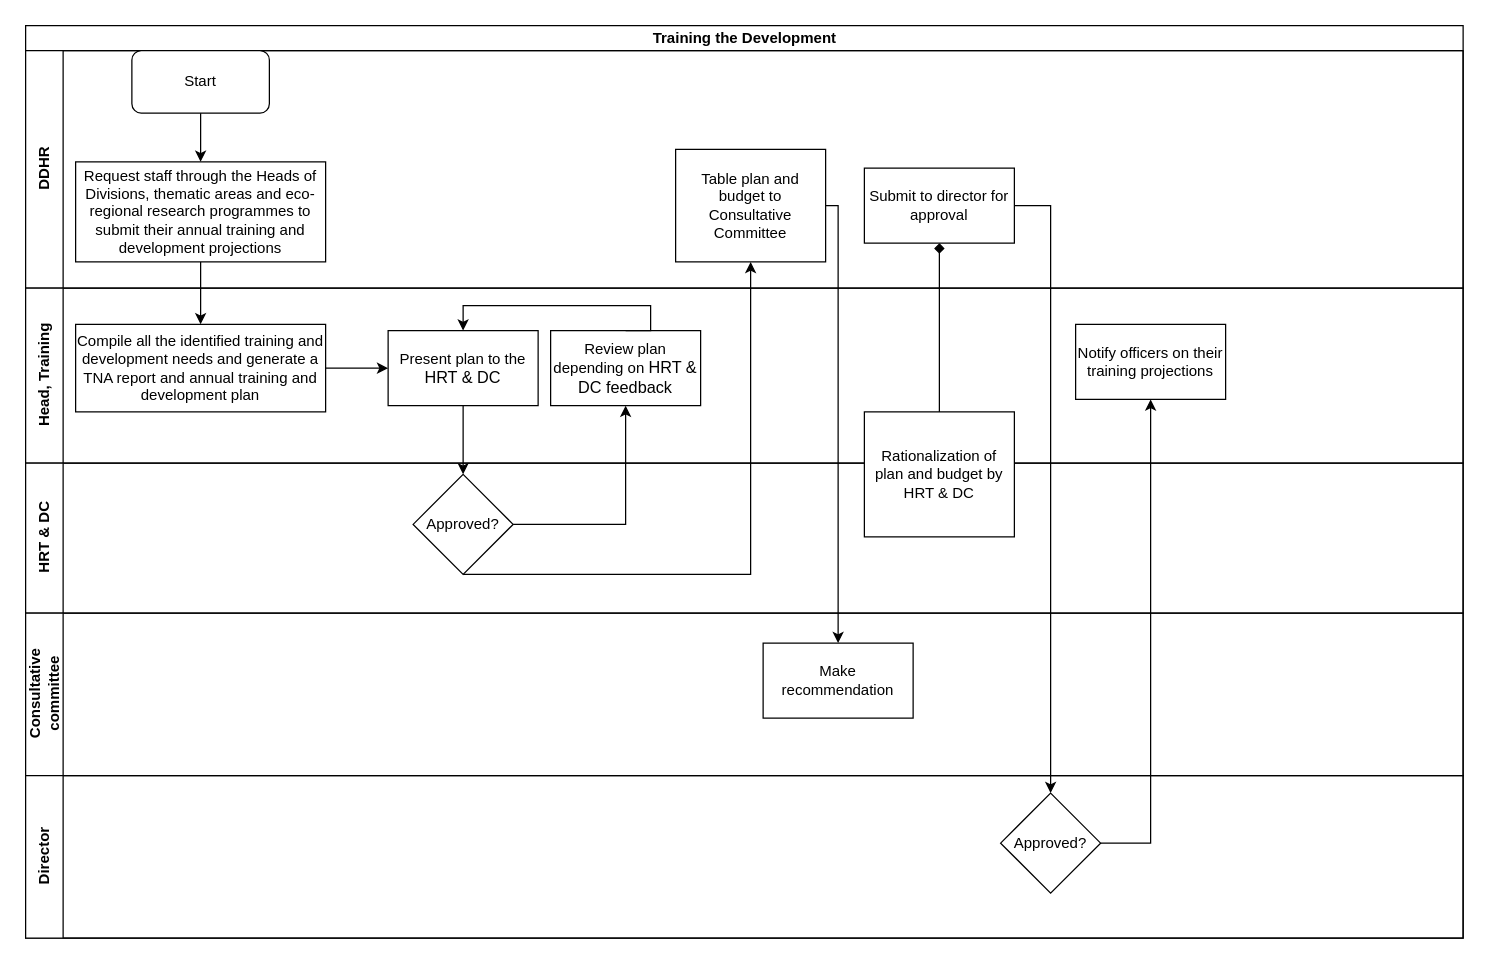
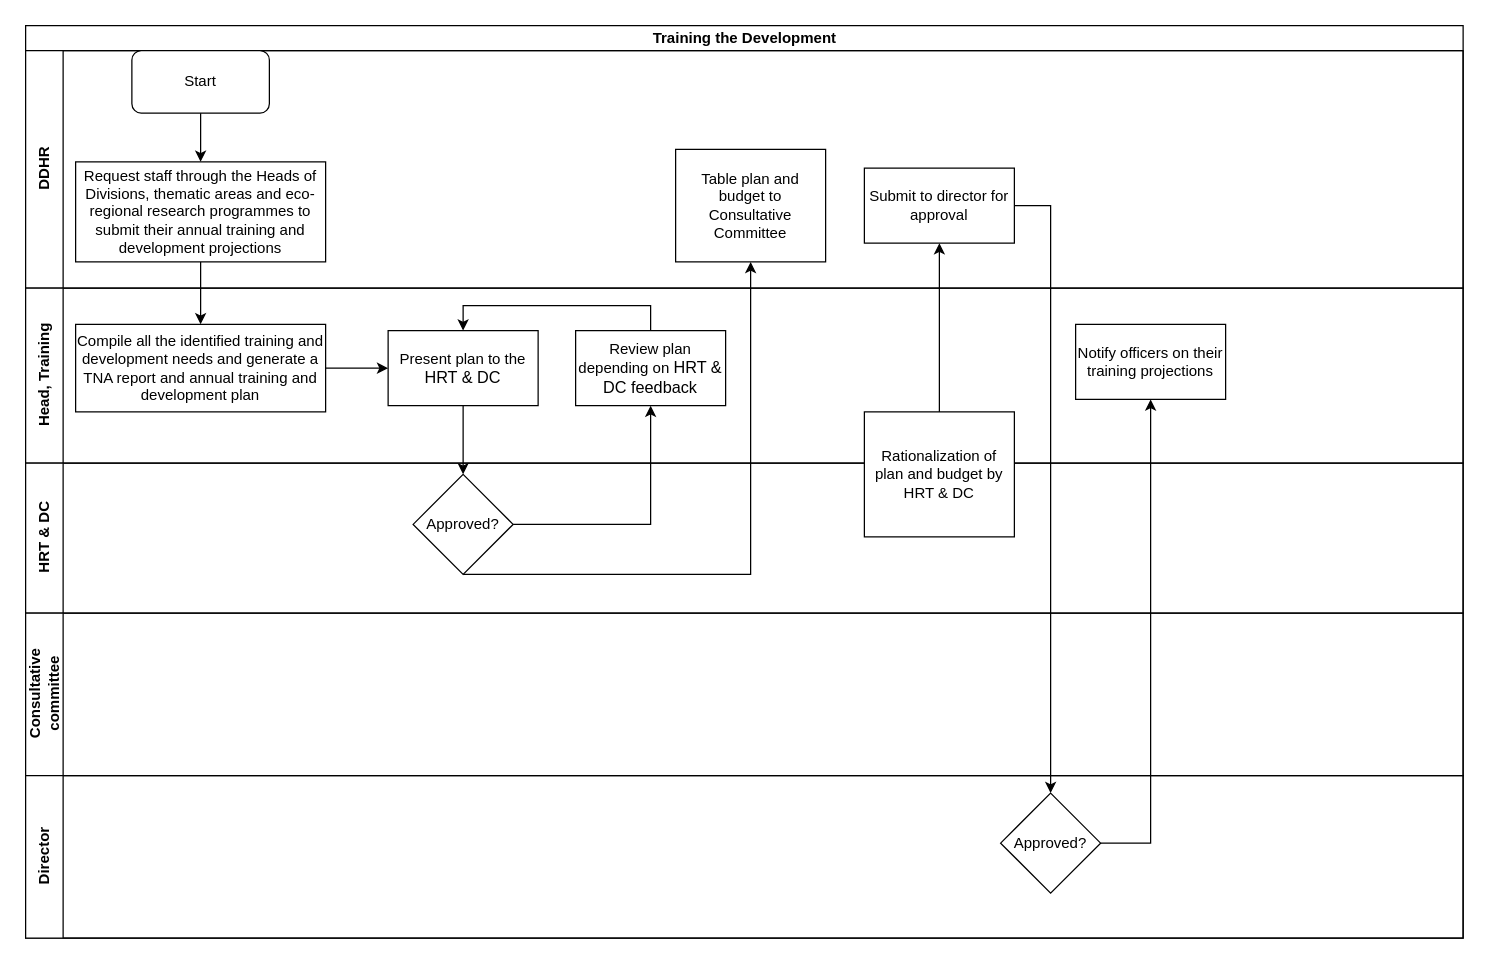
(939, 254) -> (939, 253)
(626, 368) -> (651, 368)
(838, 414) -> none
(838, 681) -> none
